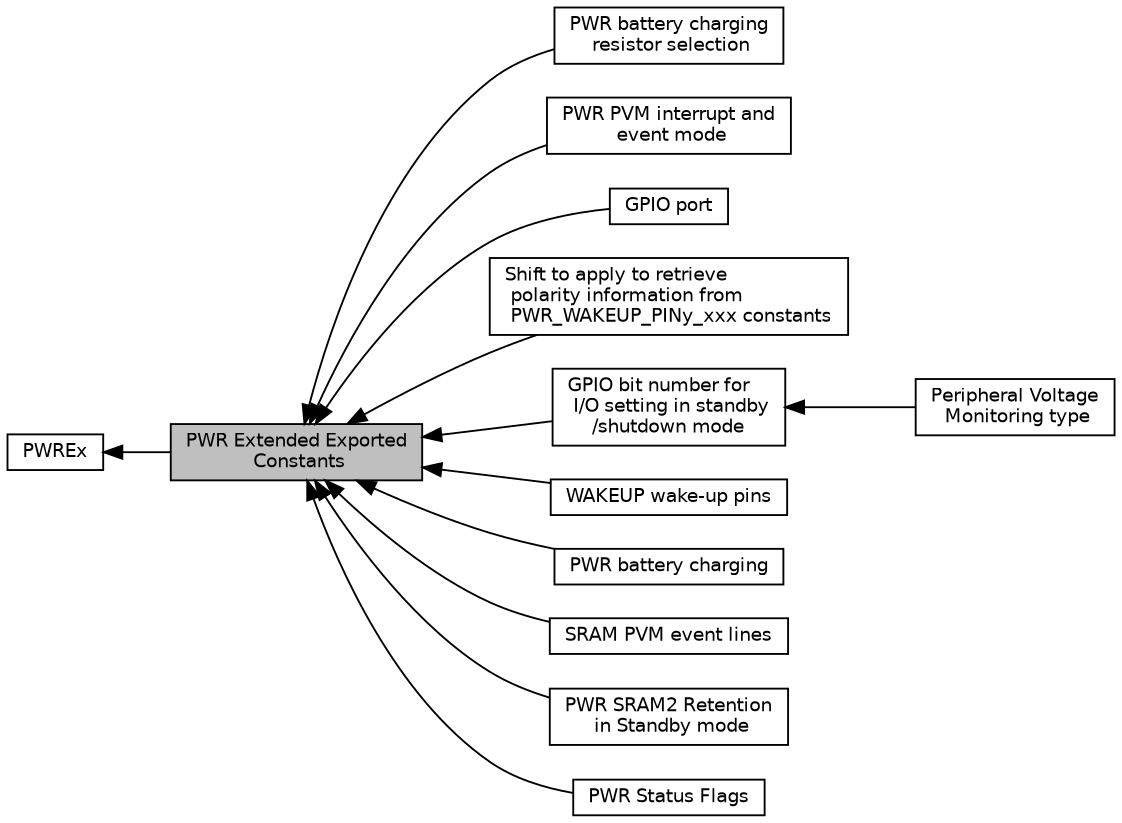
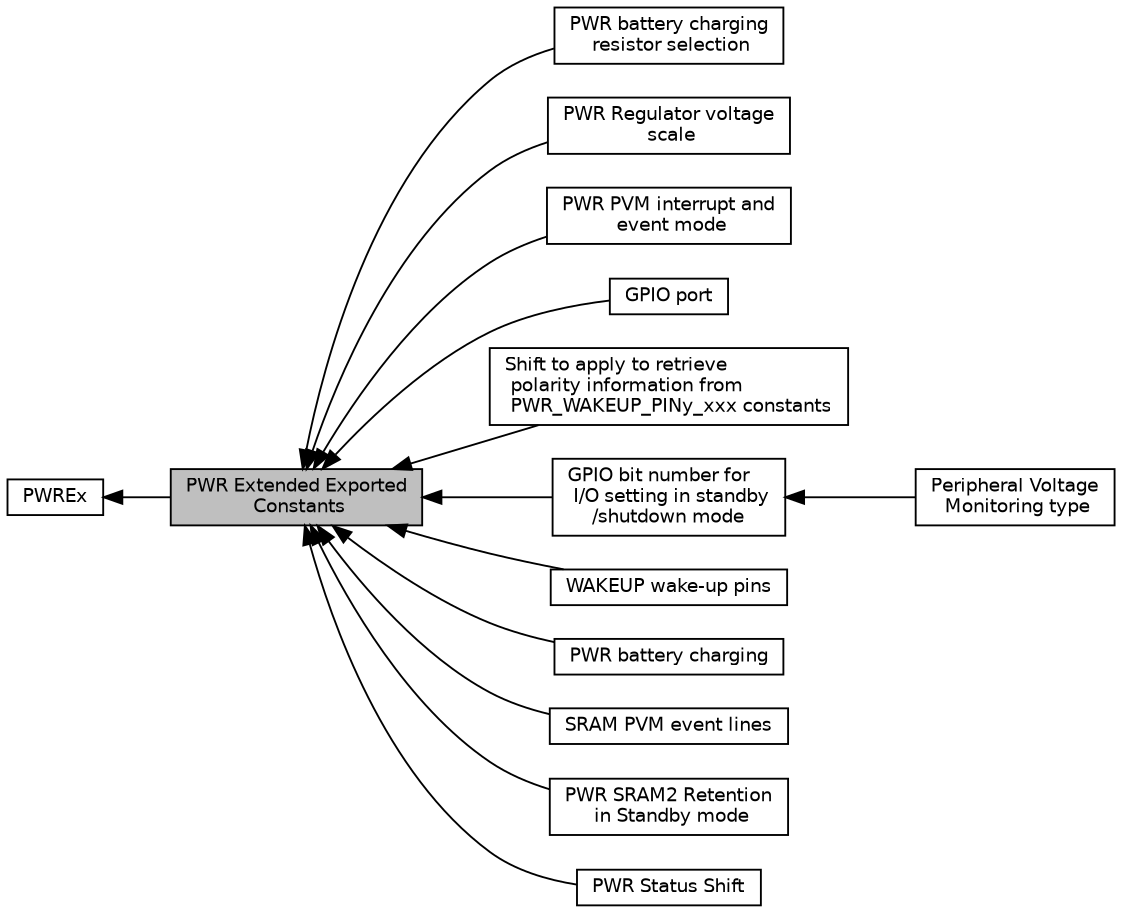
none -> (669, 126)
(669, 797) -> (669, 888)
